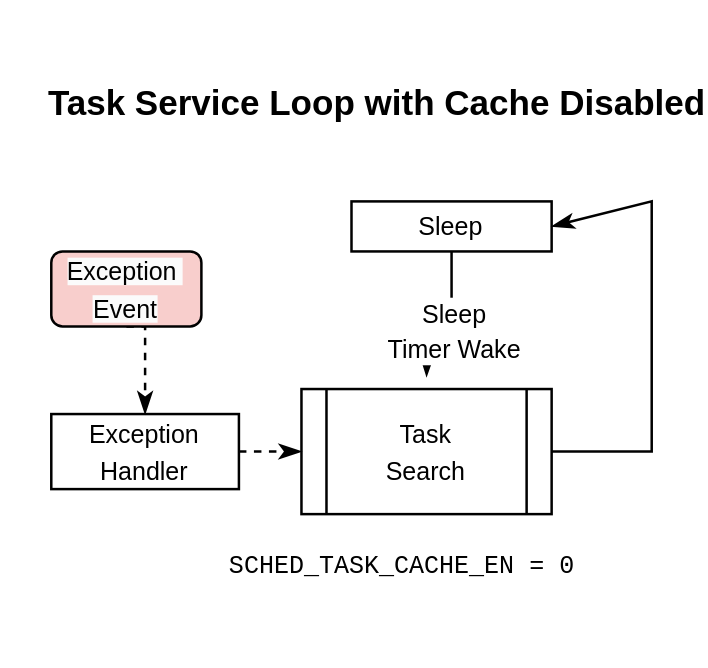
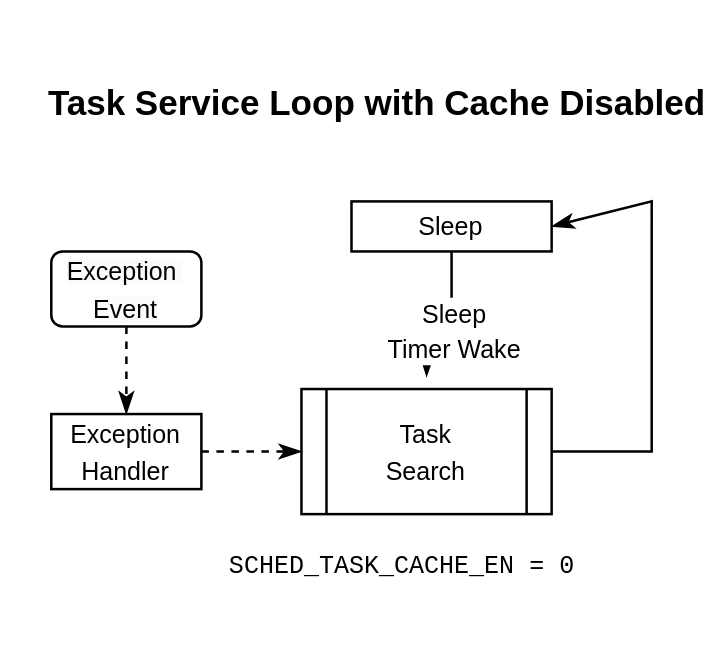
(126, 289) -> (126, 289)
(145, 451) -> (126, 451)
